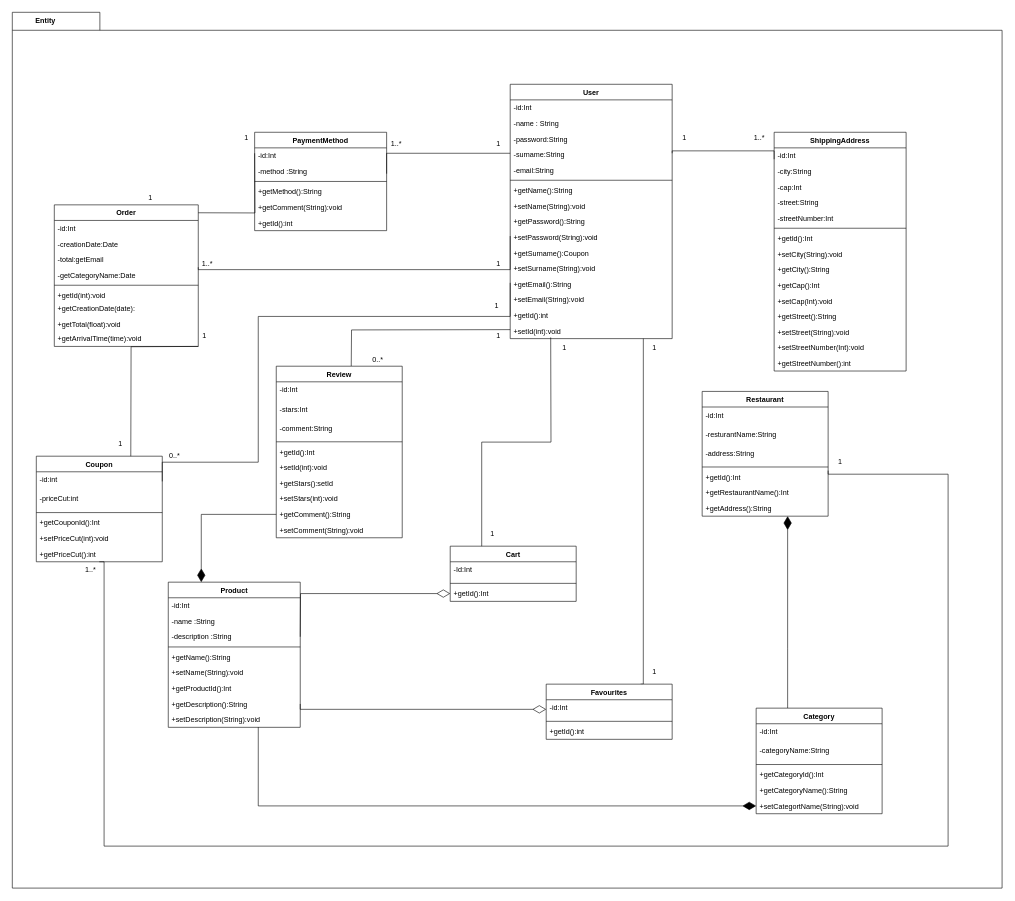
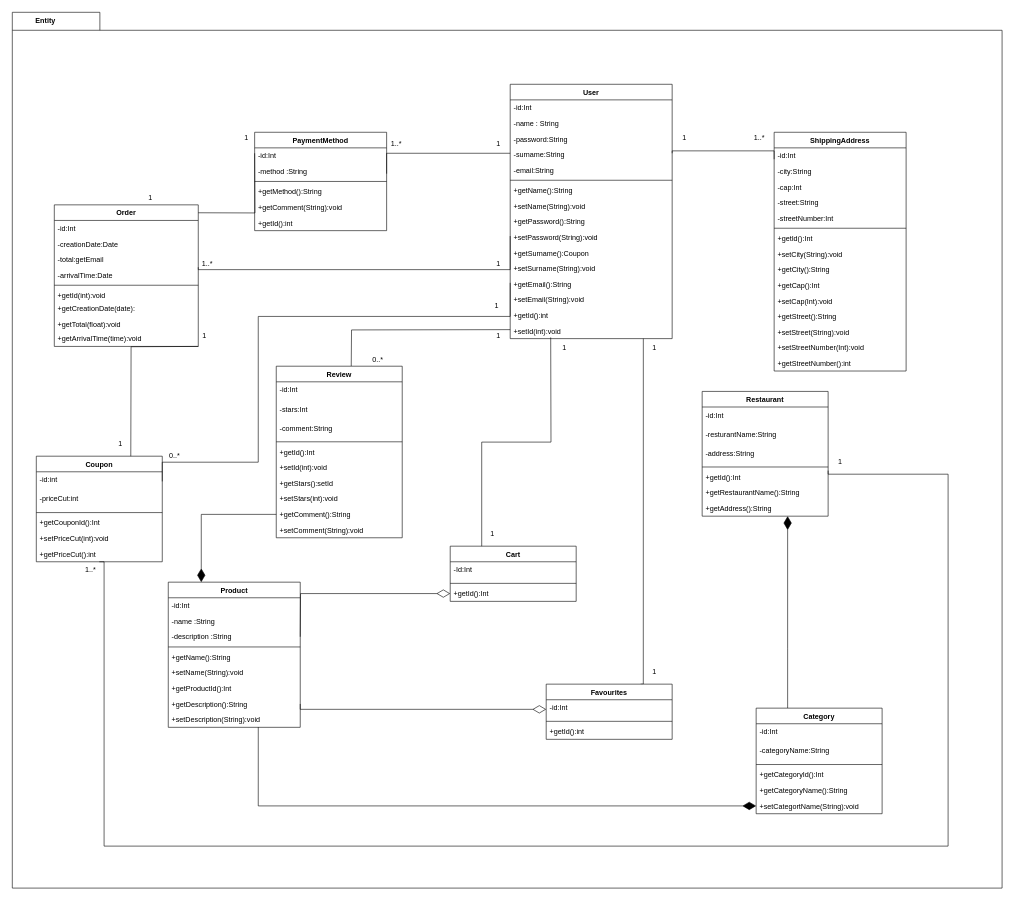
(99, 275) -> (88, 275)
(753, 493) -> (758, 493)
